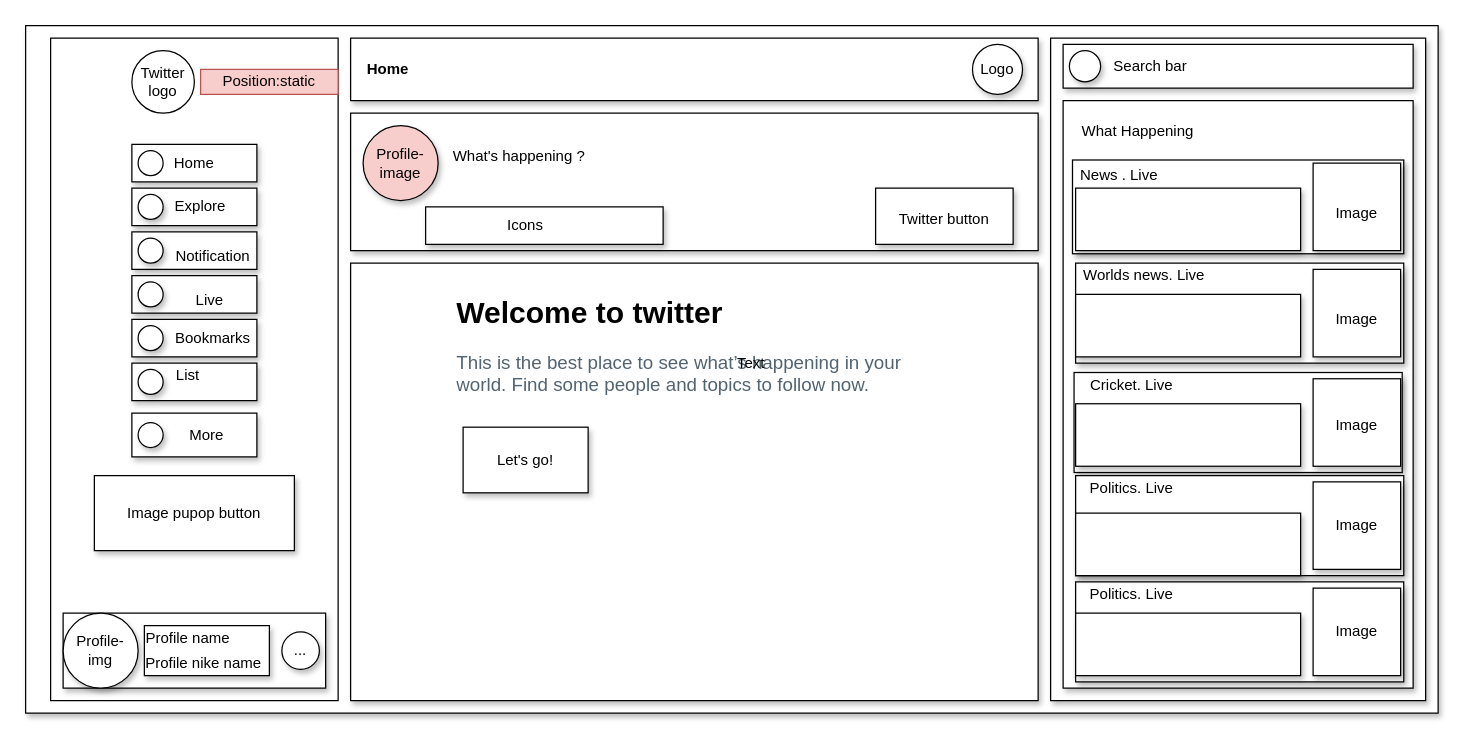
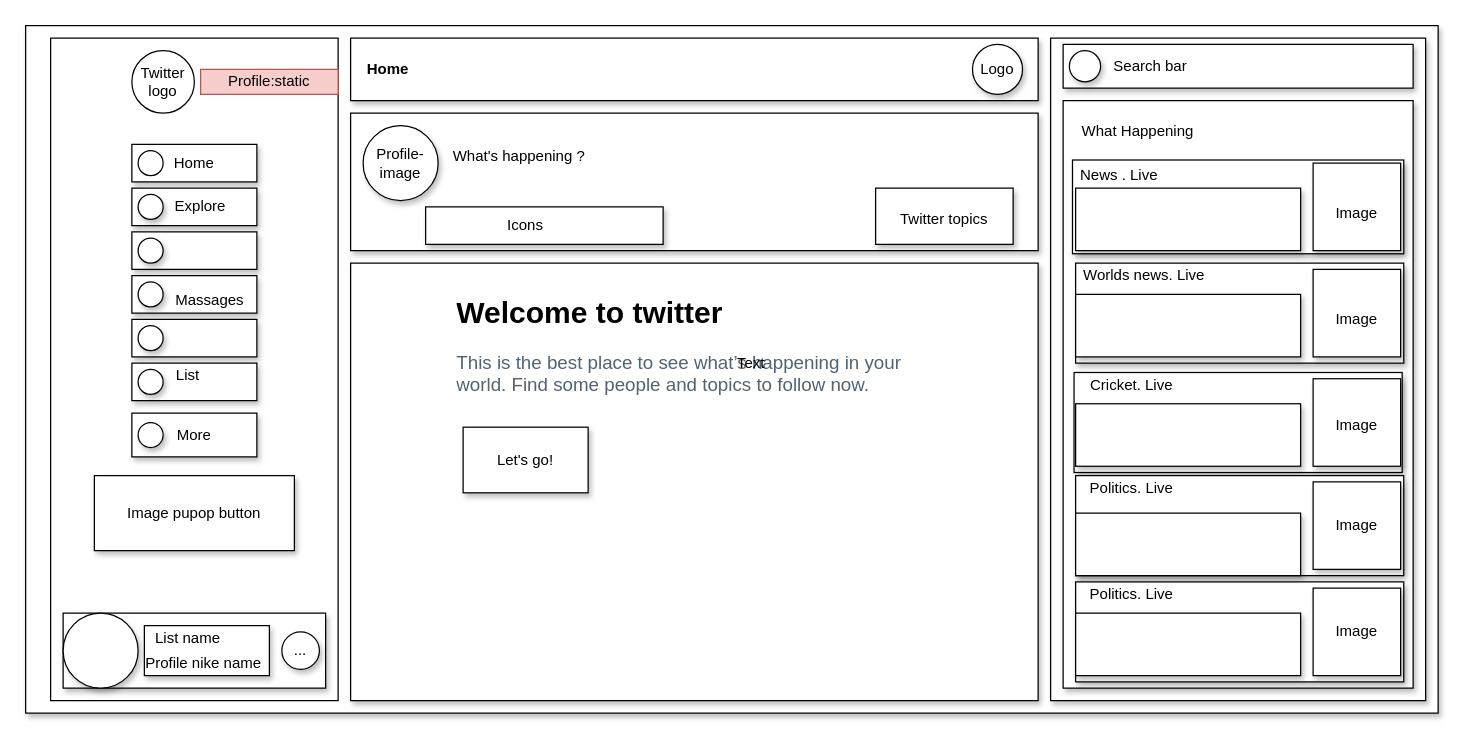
(269, 82) -> (269, 82)
(401, 163) -> (401, 163)
(944, 219) -> (944, 219)
(213, 257) -> none
(210, 301) -> (210, 301)
(213, 338) -> none
(207, 435) -> (194, 435)
(188, 638) -> (188, 638)
(101, 651) -> none
